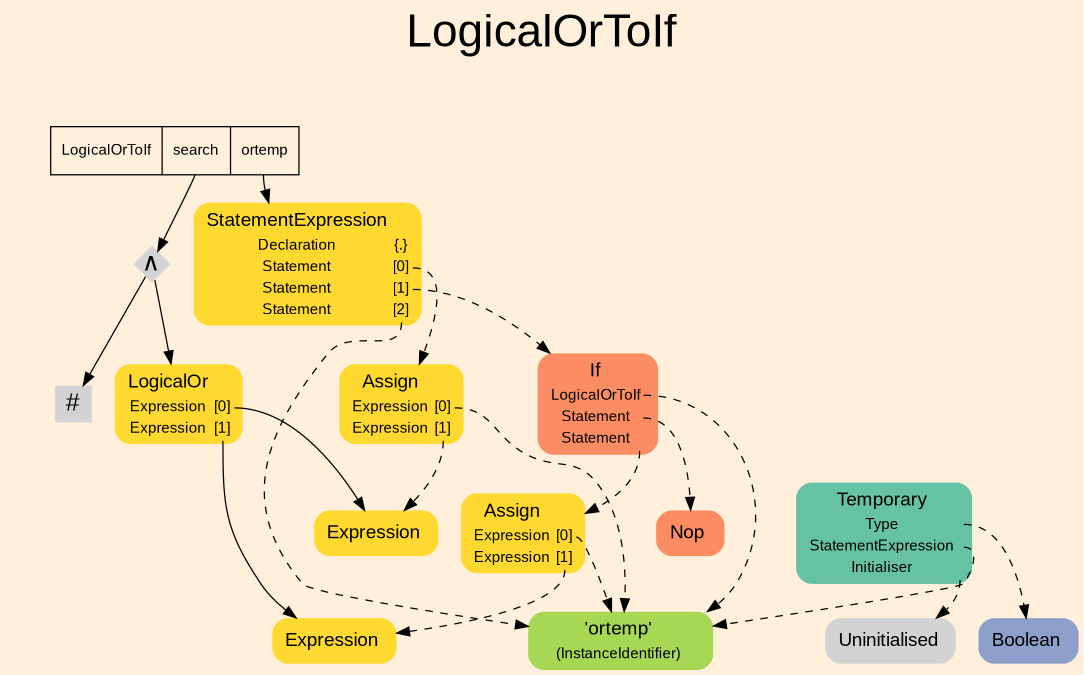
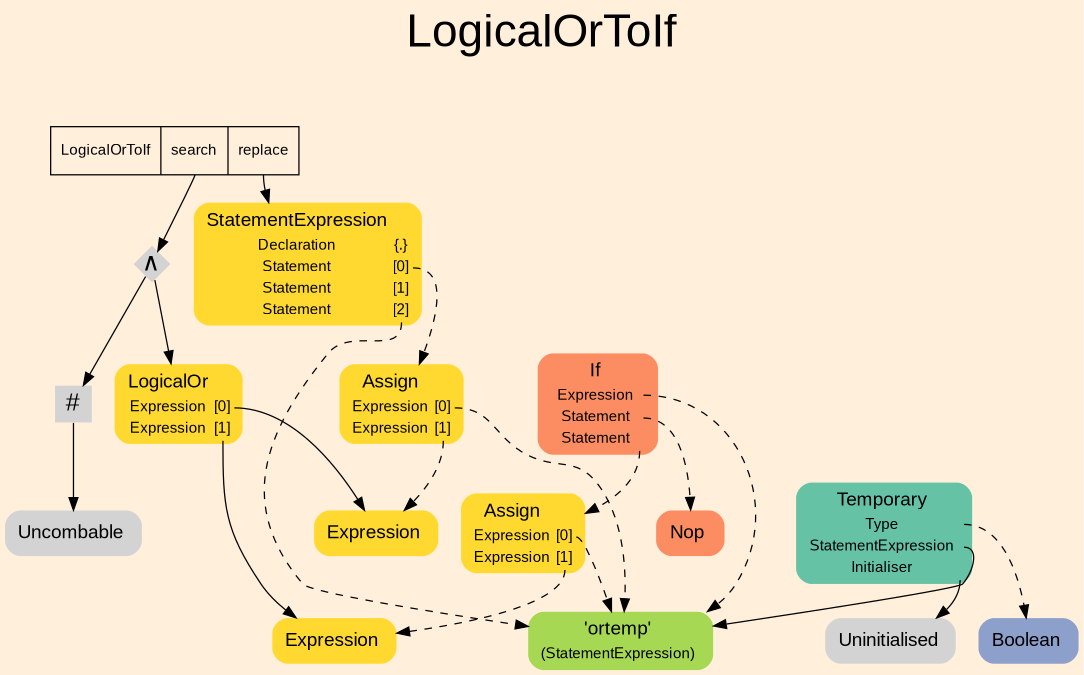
(265, 150) -> (263, 150)
(481, 306) -> none
(596, 395) -> (596, 395)
none -> (73, 533)
(956, 596) -> (956, 596)
(867, 602) -> (867, 602)
(619, 654) -> (618, 654)
